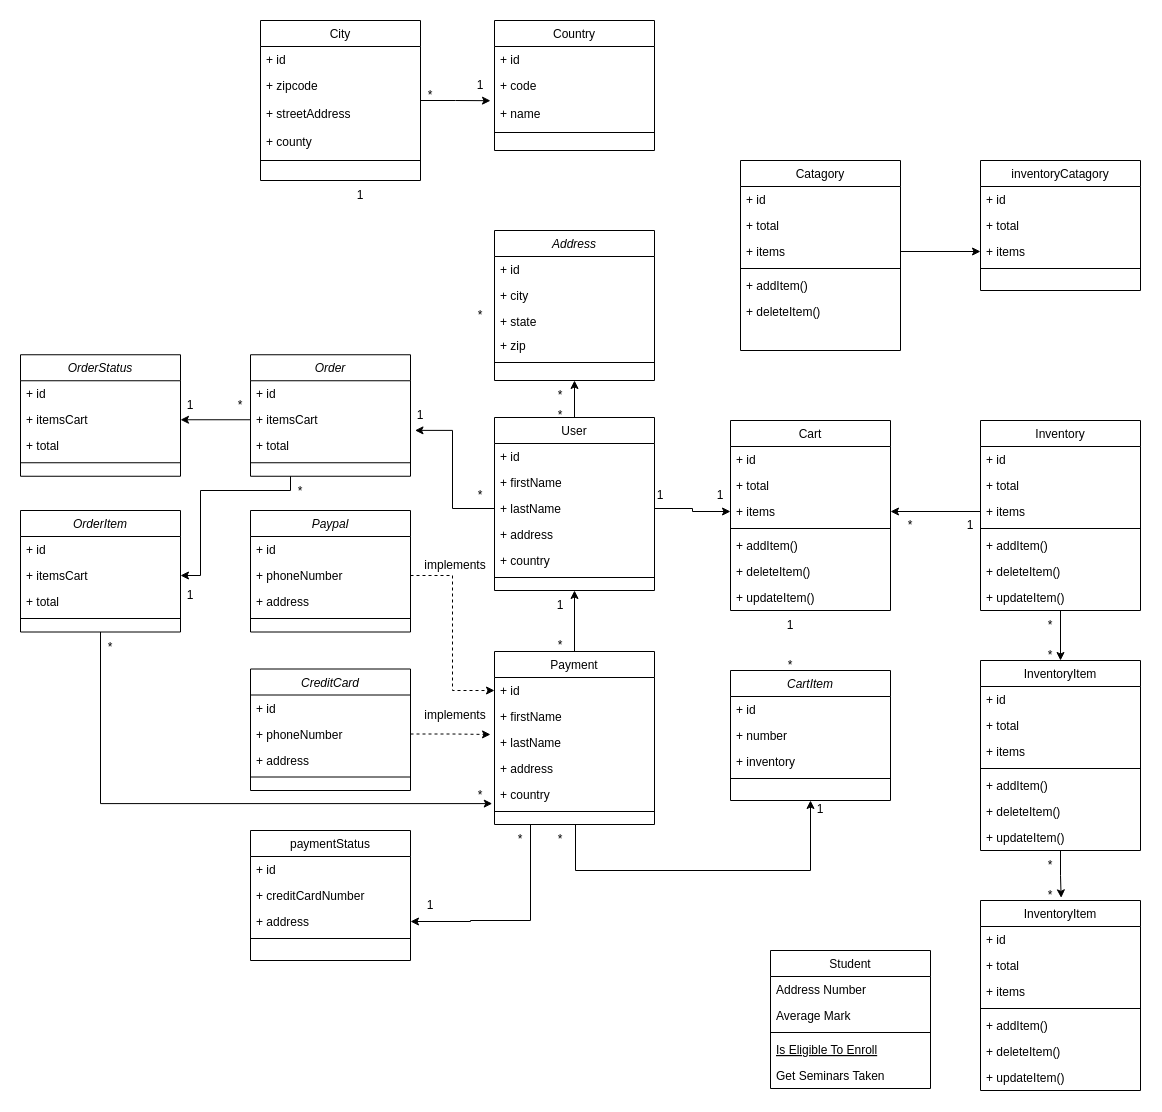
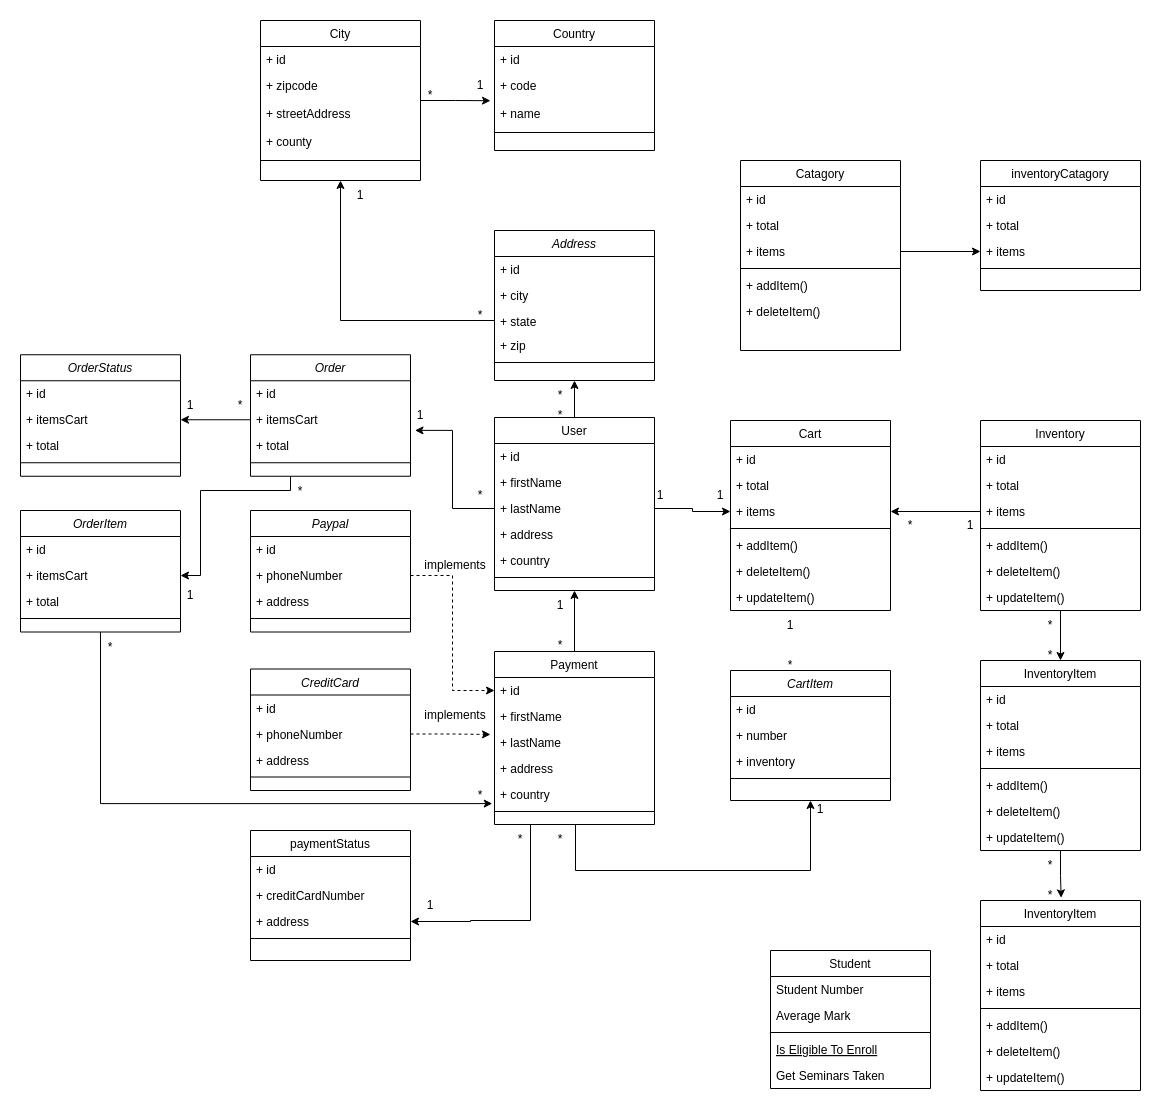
none -> (351, 321)
(821, 990) -> (821, 990)
